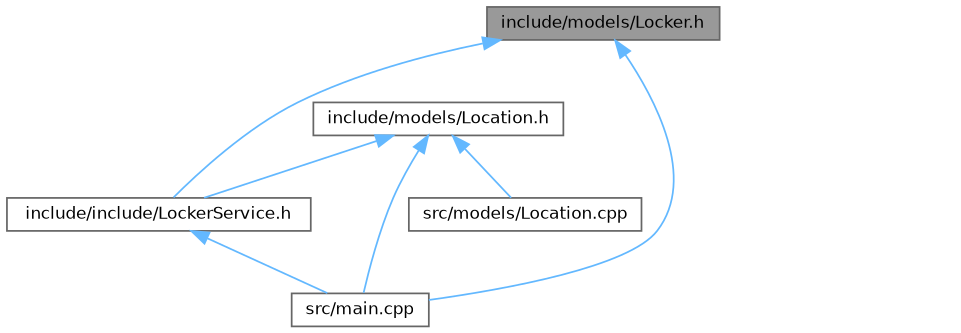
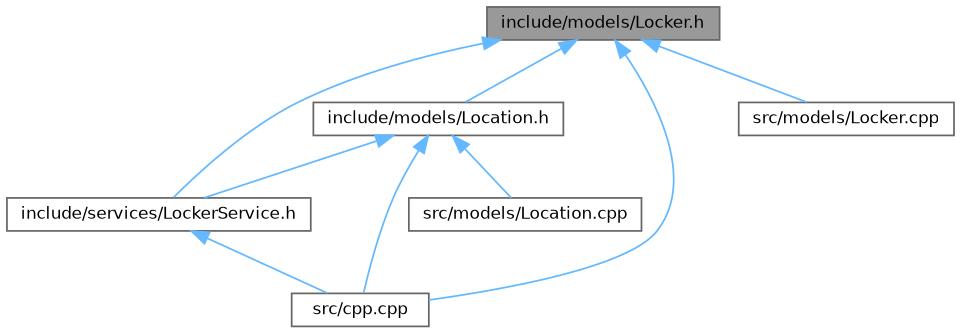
none -> (513, 75)
none -> (846, 119)
(159, 214) -> (159, 214)
(360, 310) -> (360, 310)
